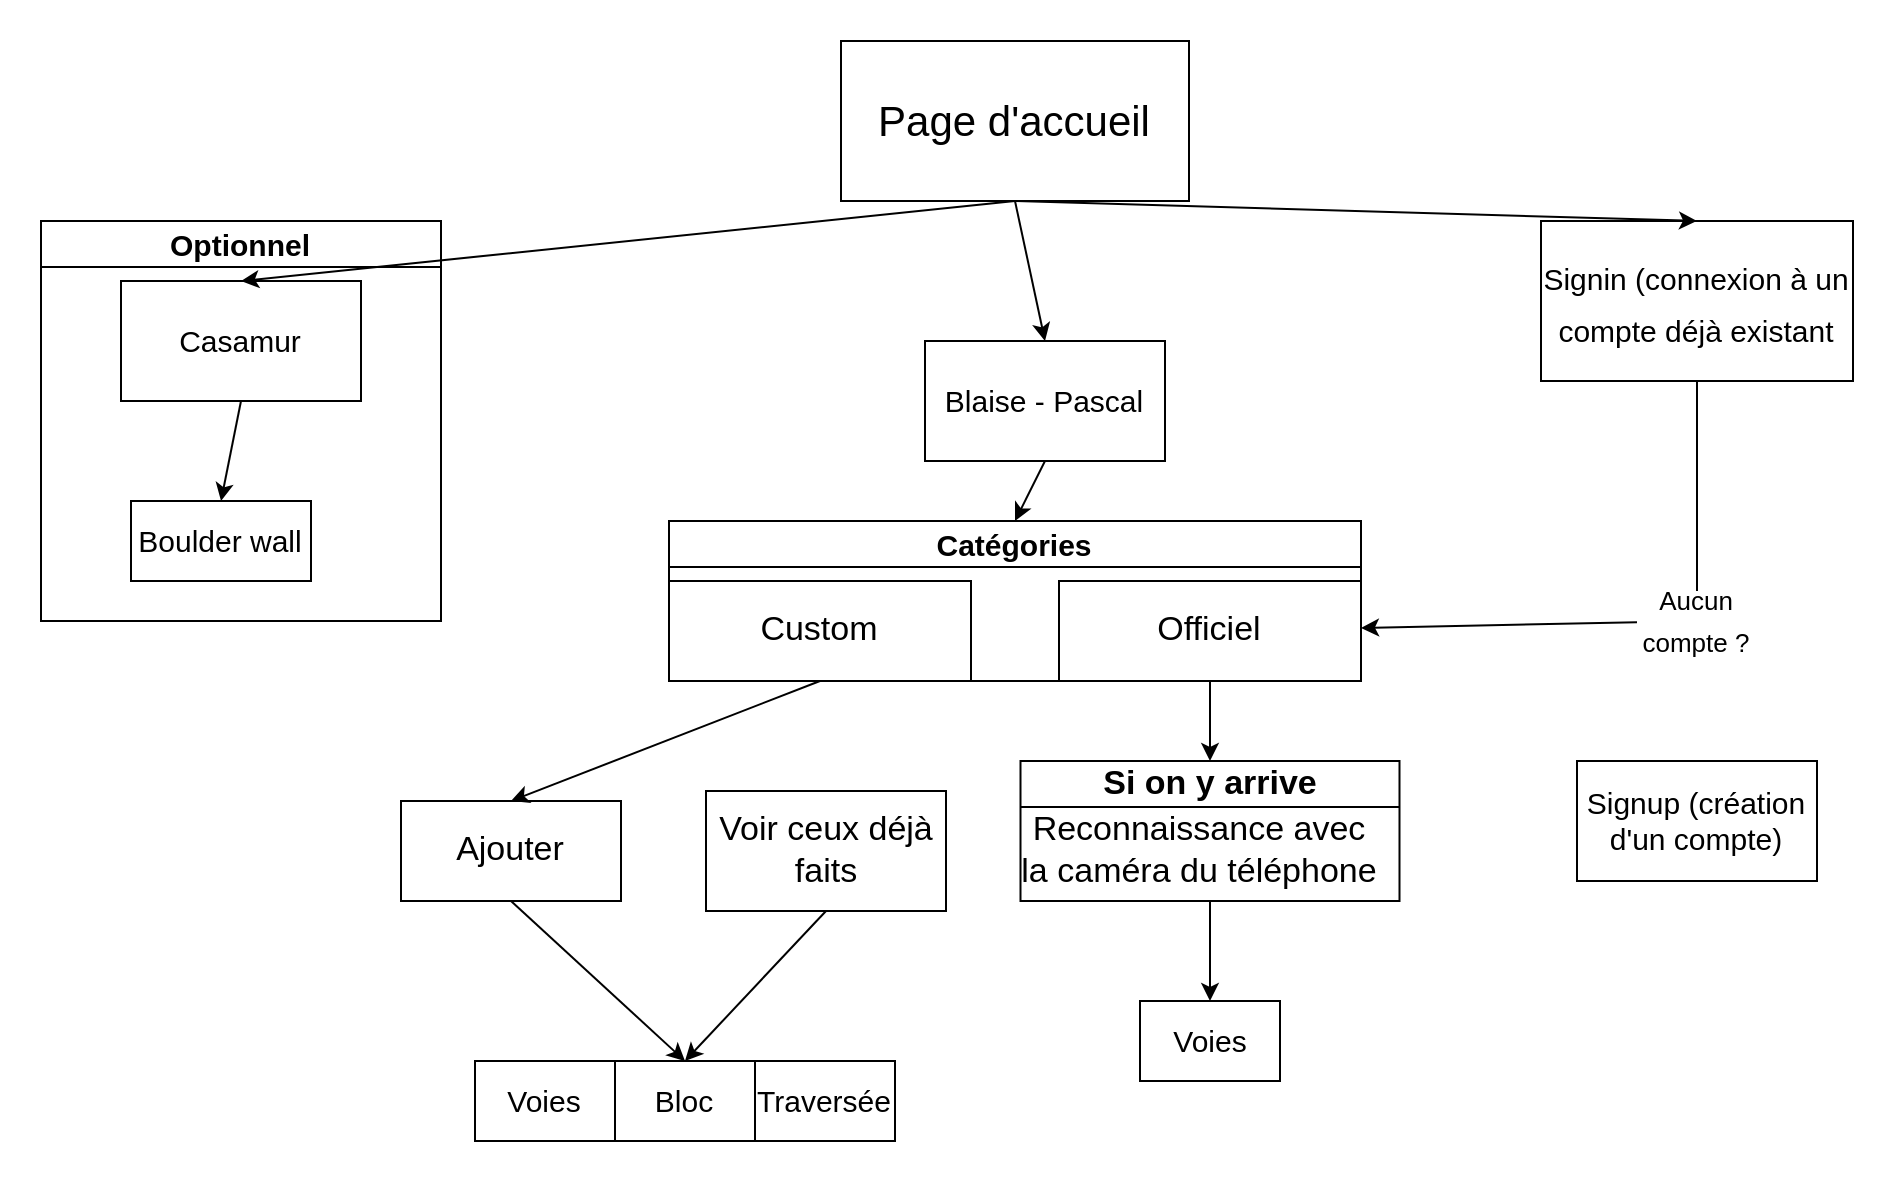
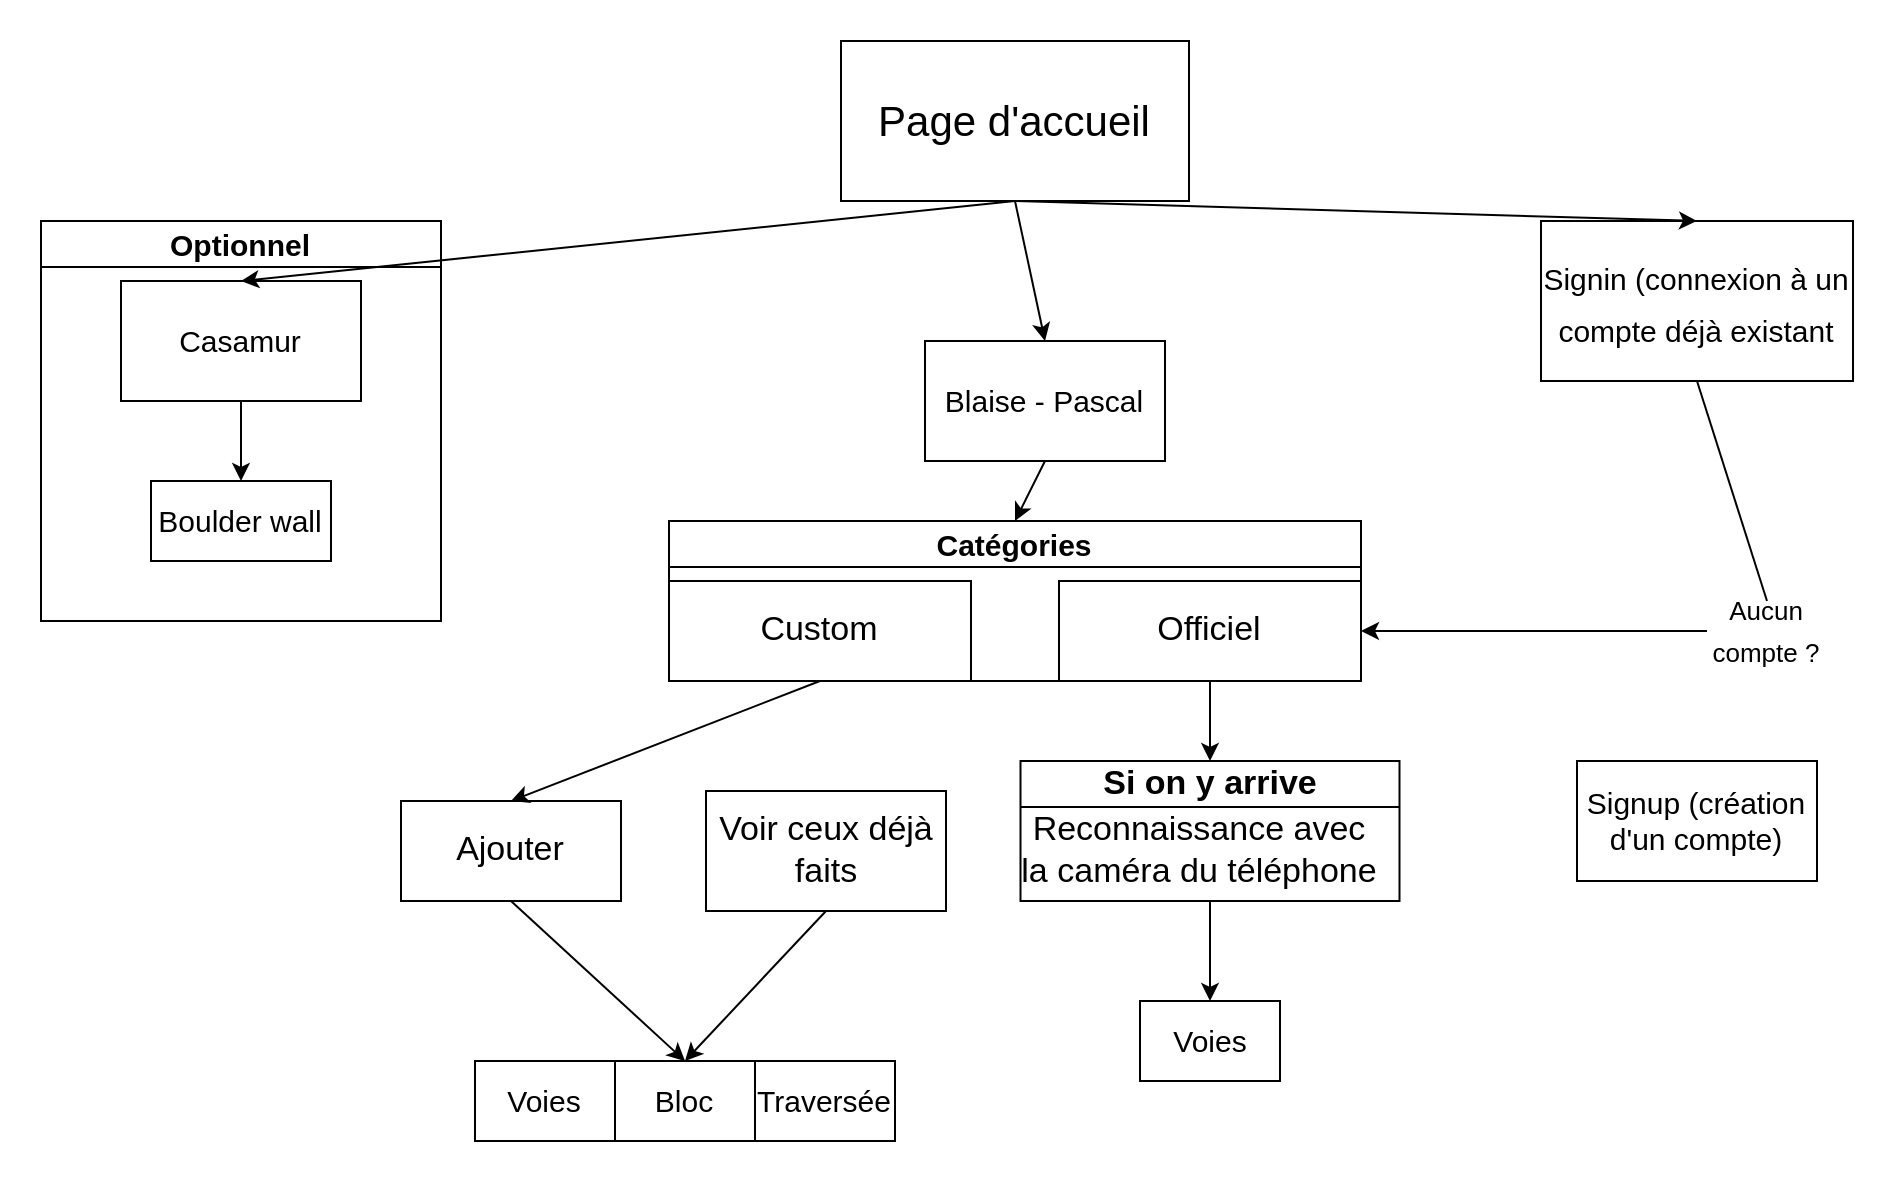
(221, 541) -> (241, 521)
(1697, 621) -> (1767, 631)
